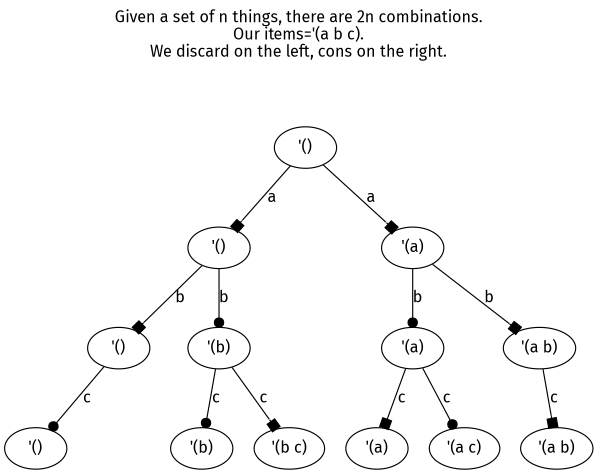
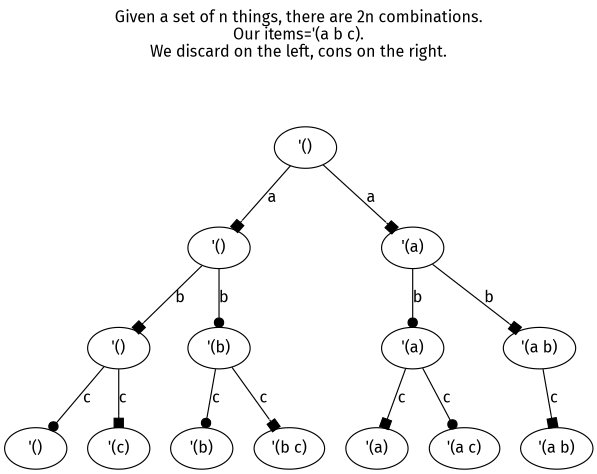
none -> (119, 448)
